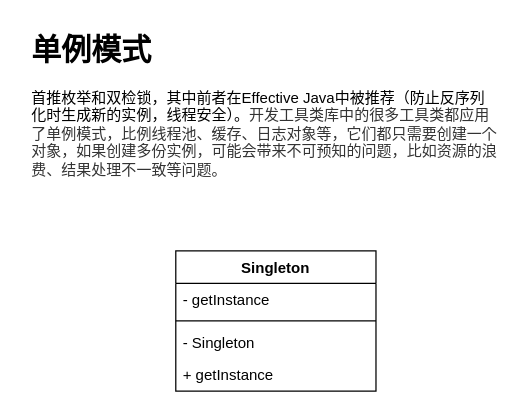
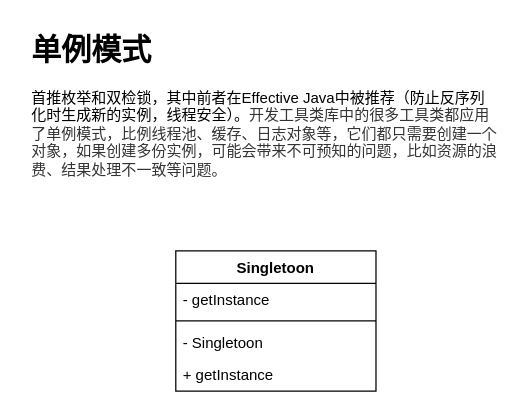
(275, 268) -> (275, 268)
(223, 343) -> (227, 343)
